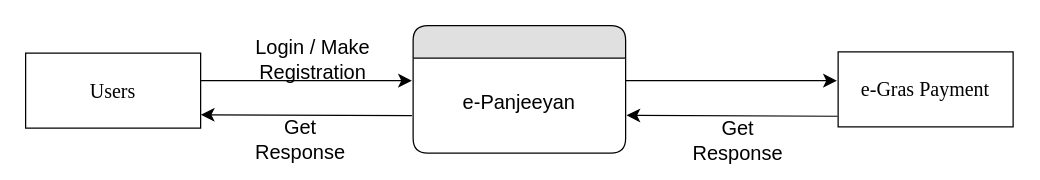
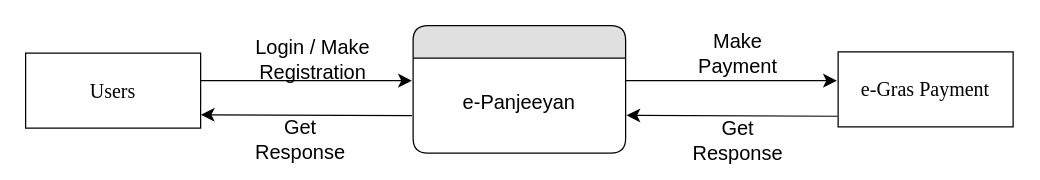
none -> (738, 53)
